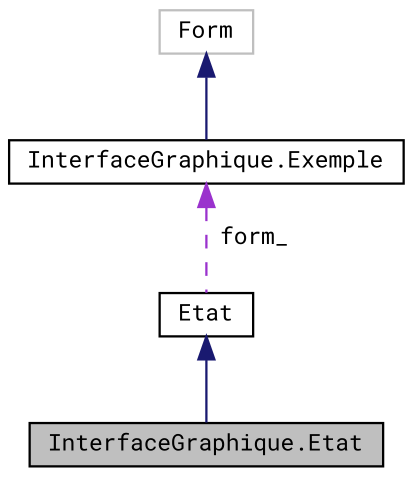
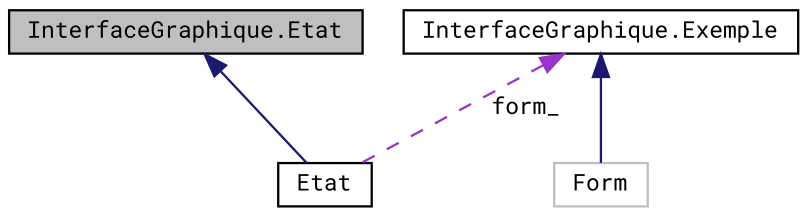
(206, 109) -> (601, 120)
(206, 391) -> (264, 117)
